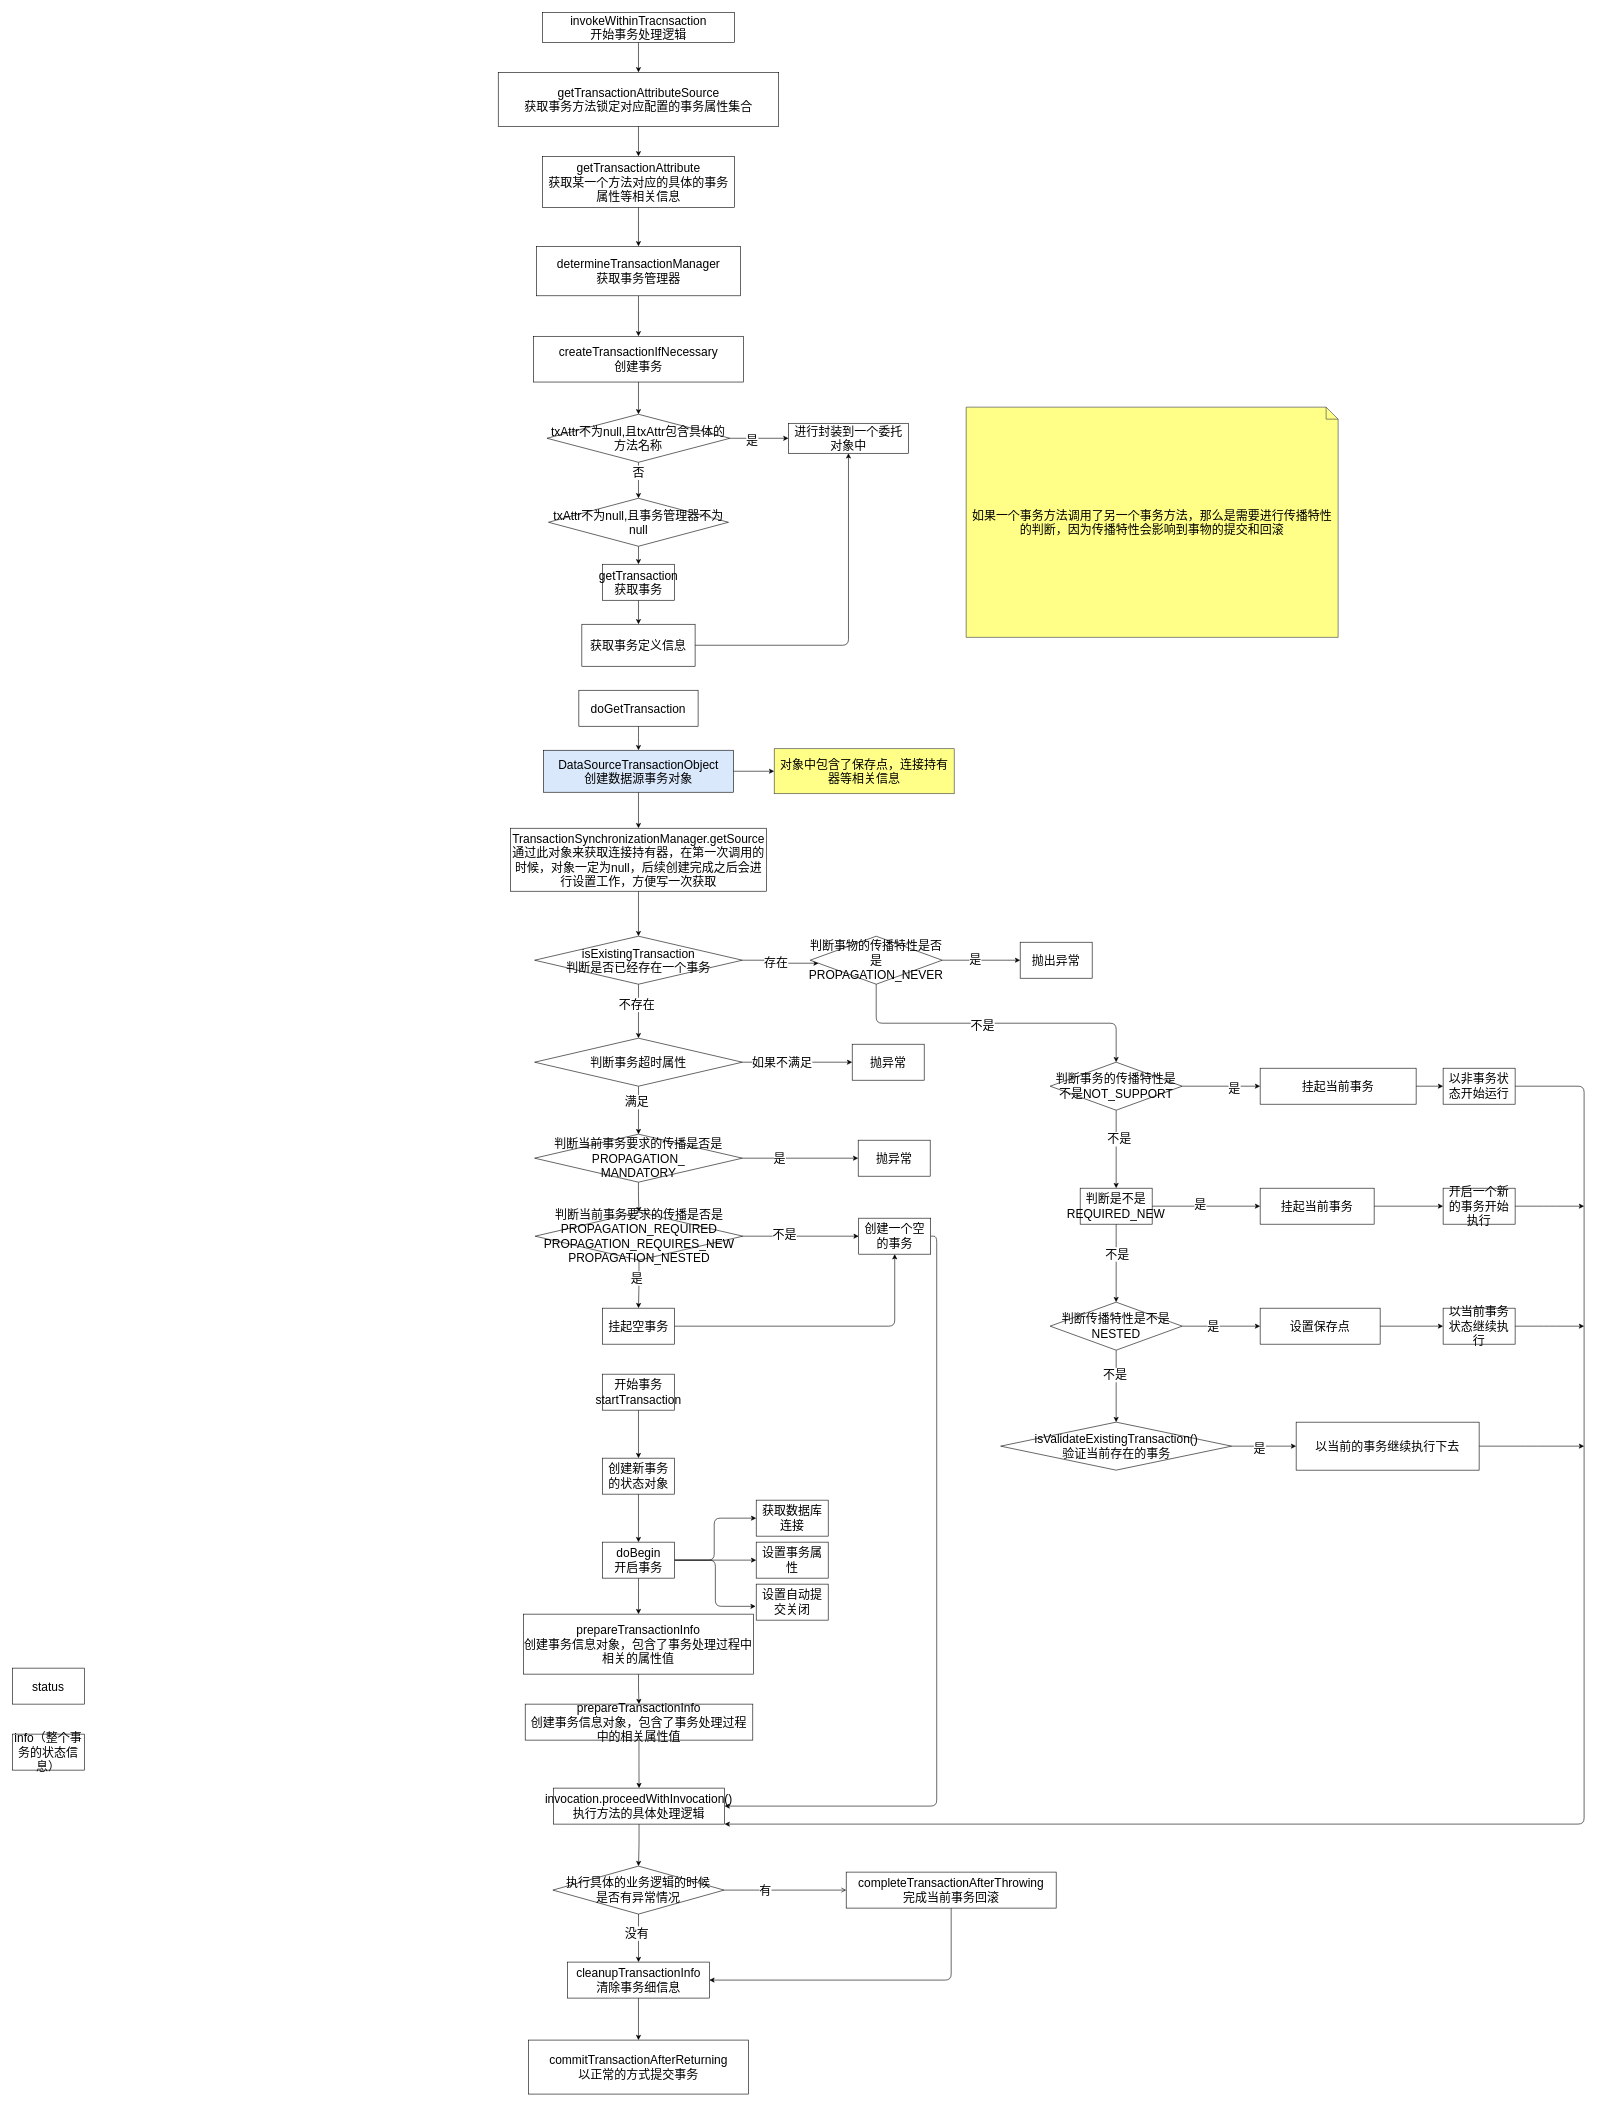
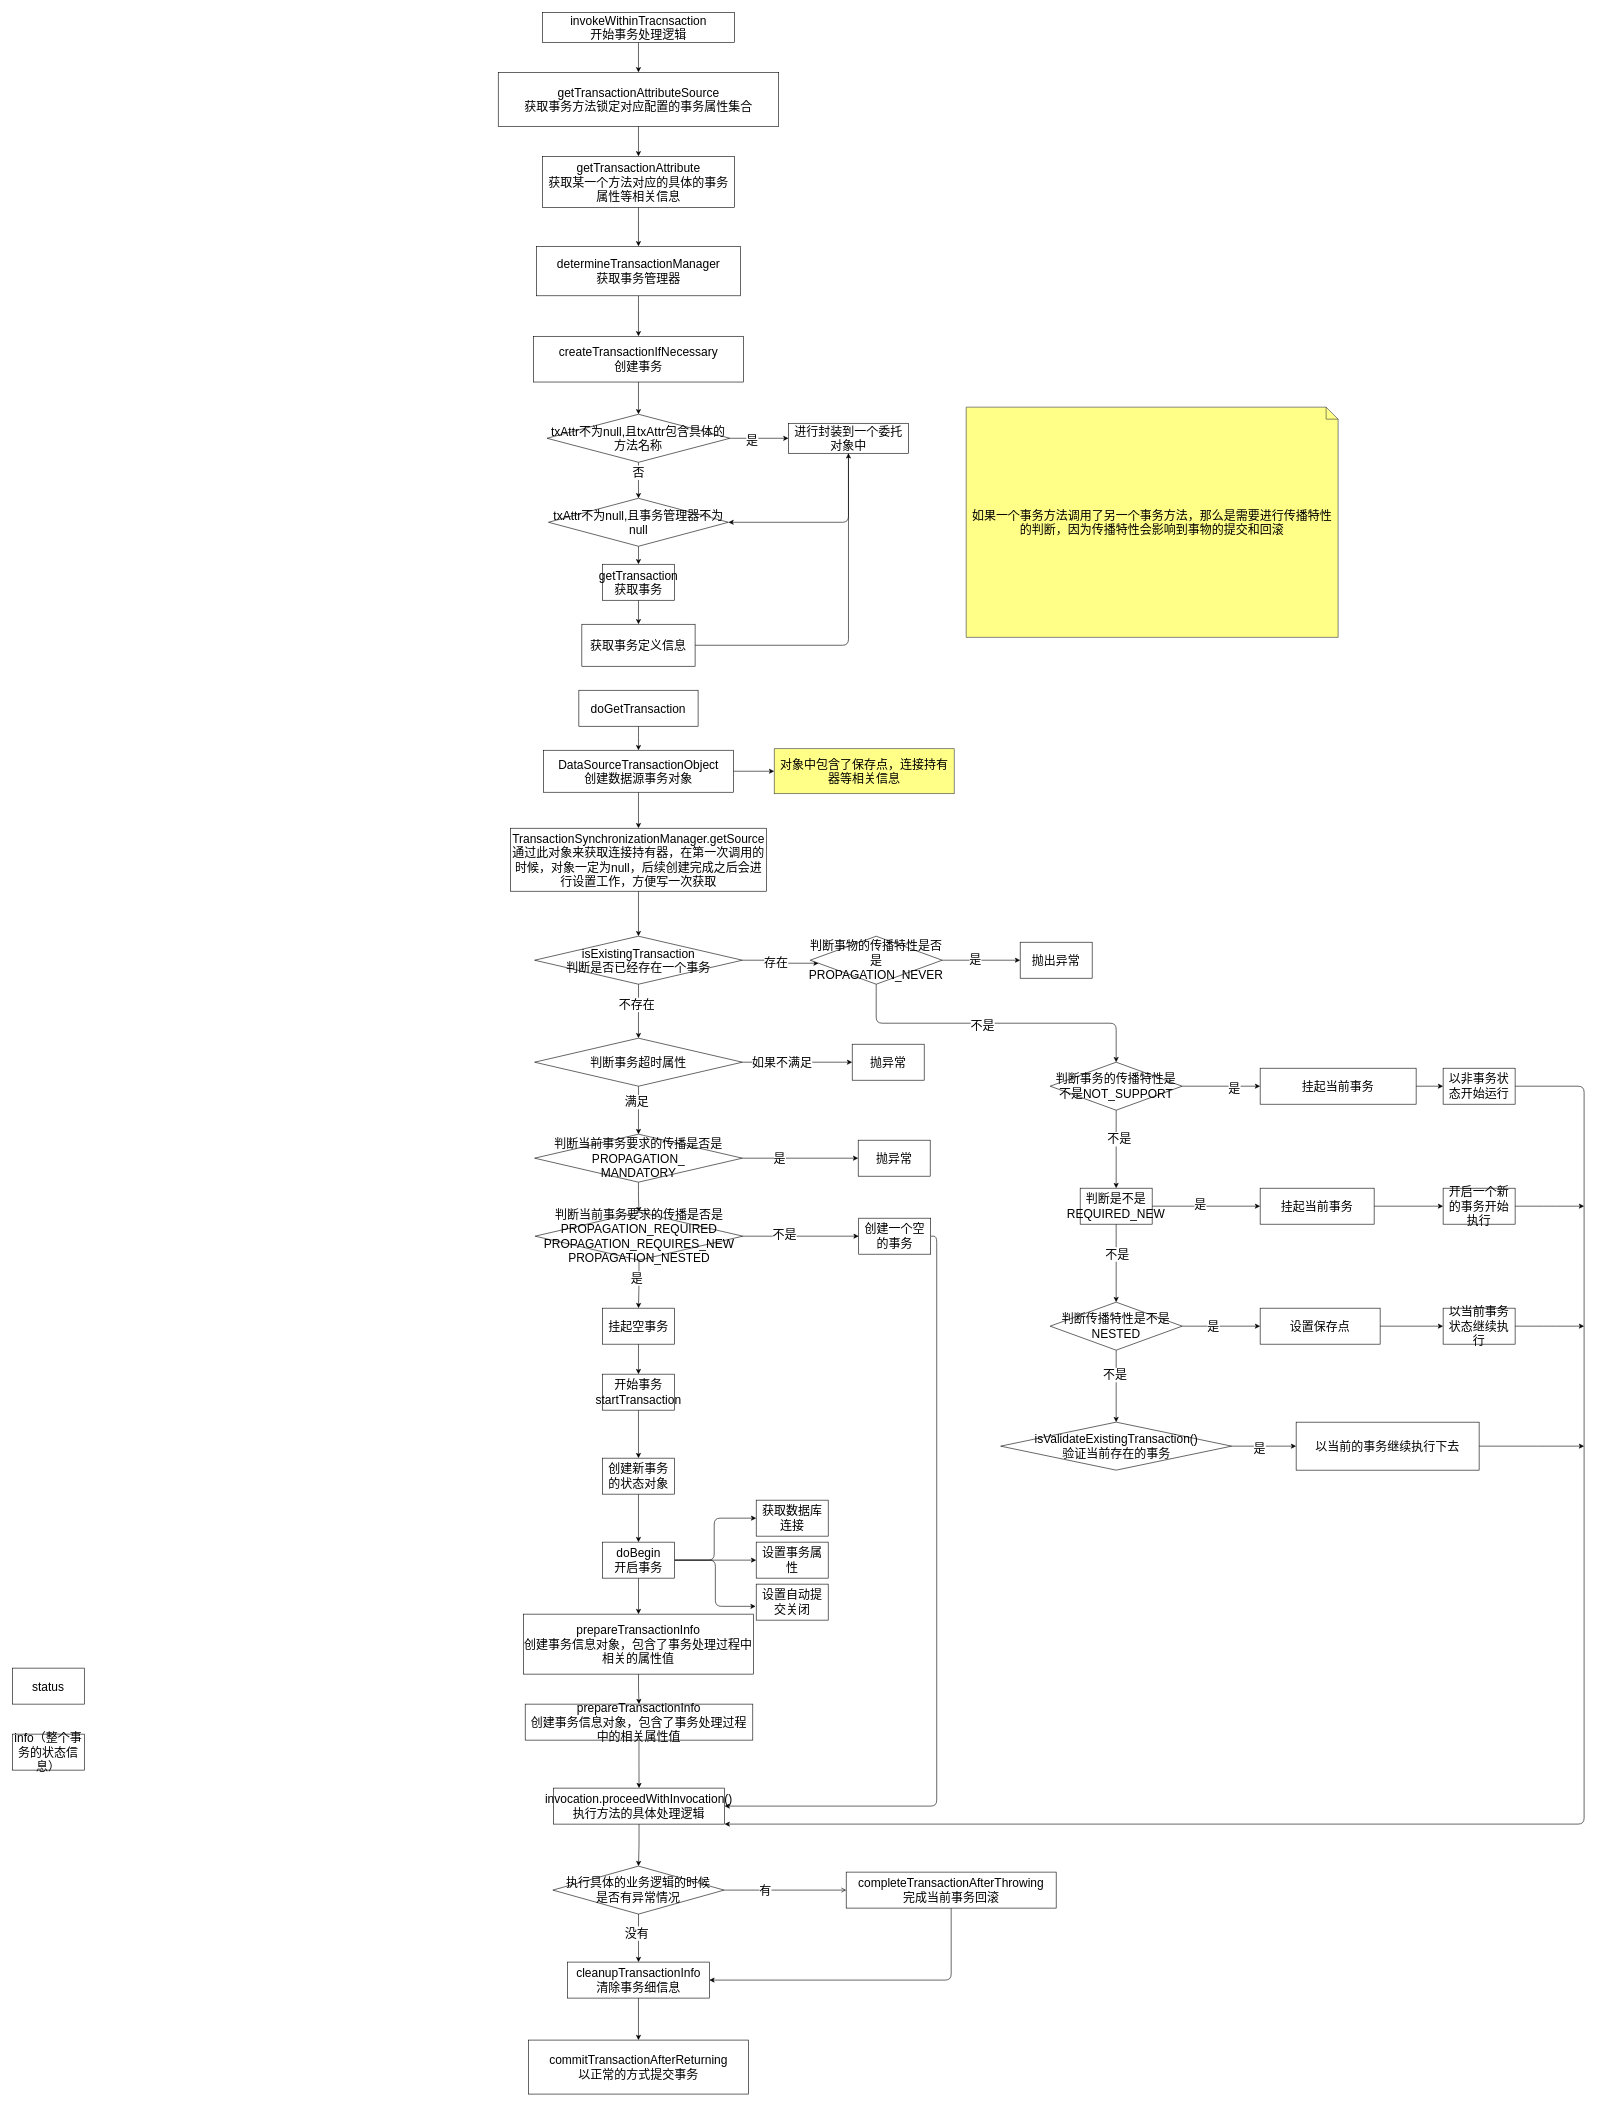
none -> (733, 522)
(639, 771) -> (639, 771)
(895, 1321) -> (639, 1357)
